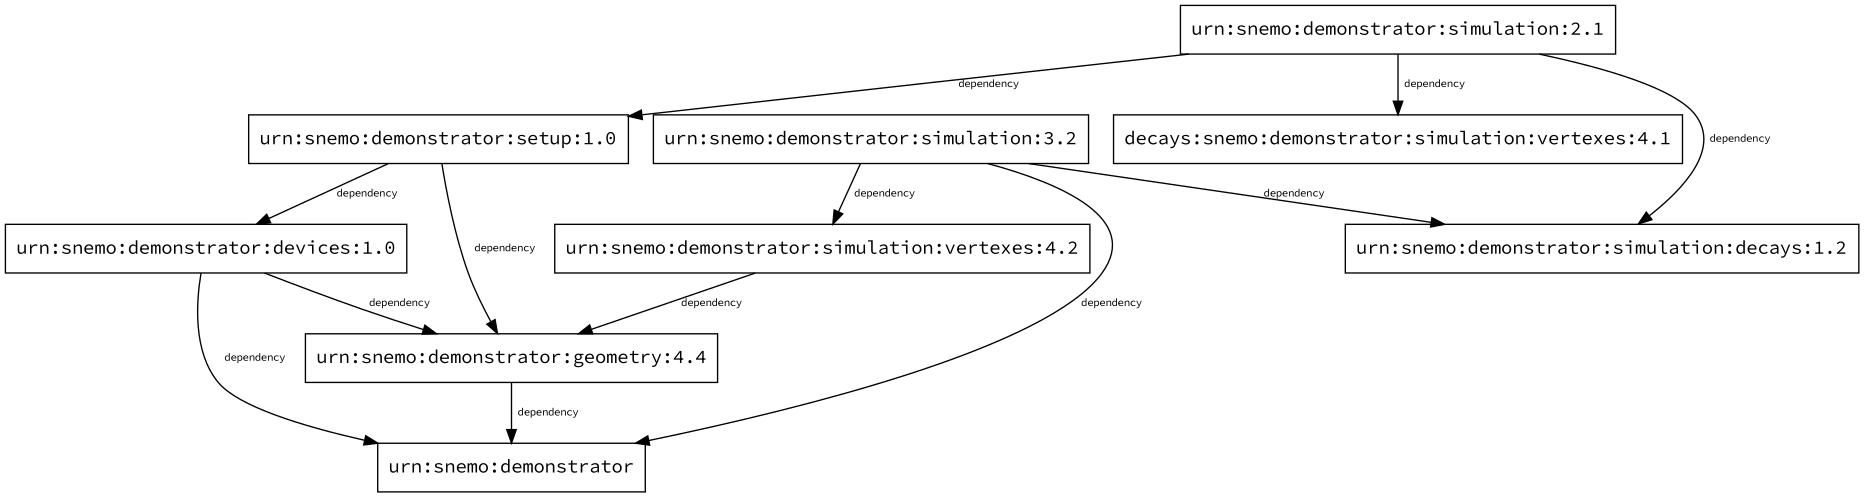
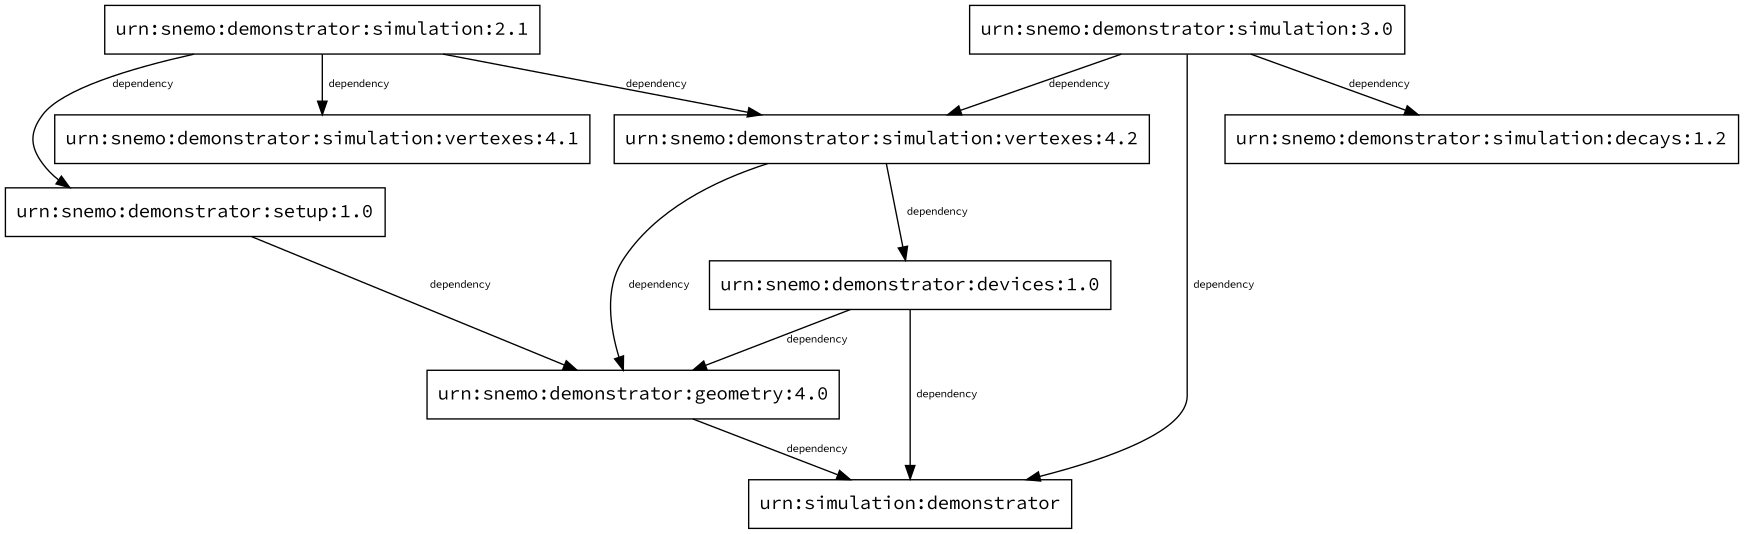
(1677, 100) -> (595, 83)
(871, 139) -> (1187, 30)
(1398, 139) -> (322, 139)
(328, 191) -> (895, 205)
(512, 358) -> (633, 395)
(512, 468) -> (910, 504)
